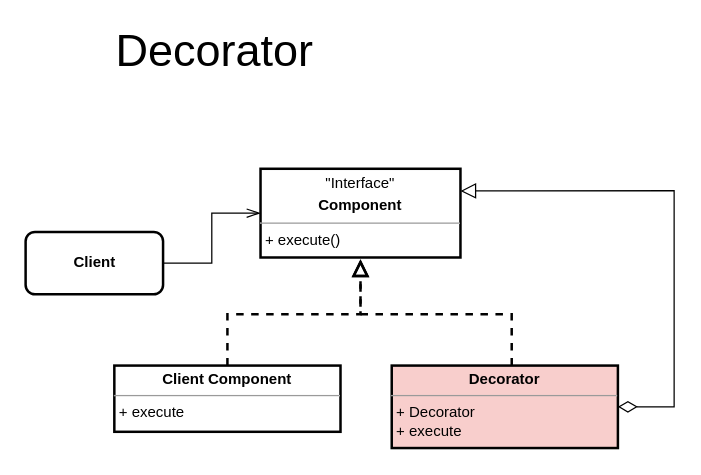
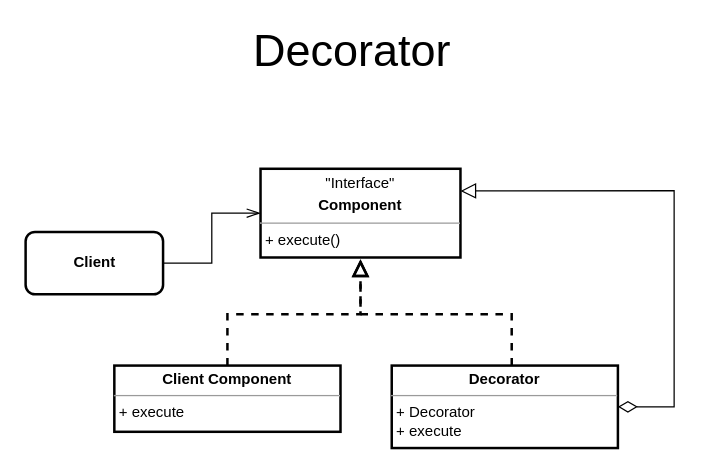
(215, 51) -> (353, 51)
(505, 407) -> (505, 407)
